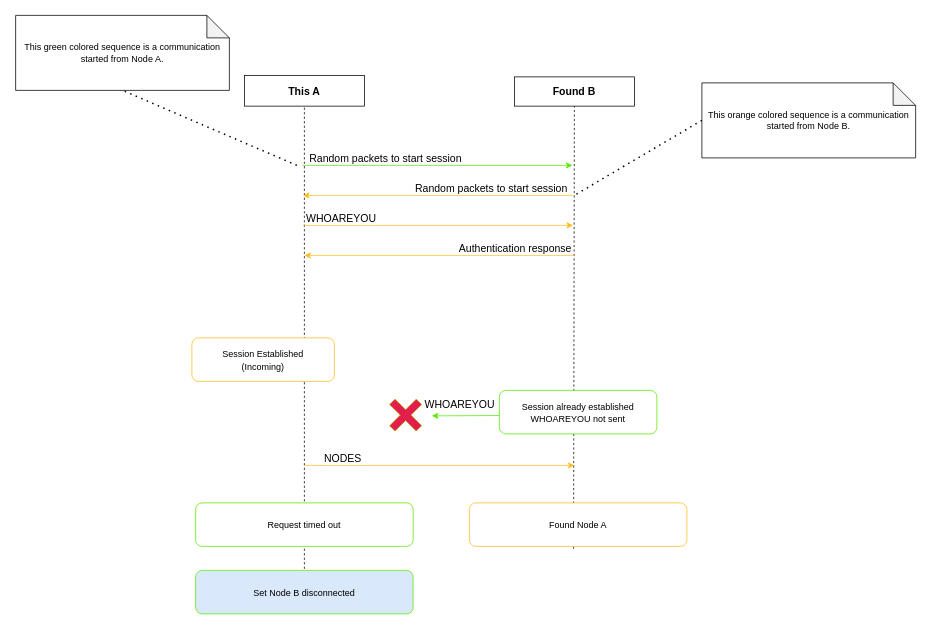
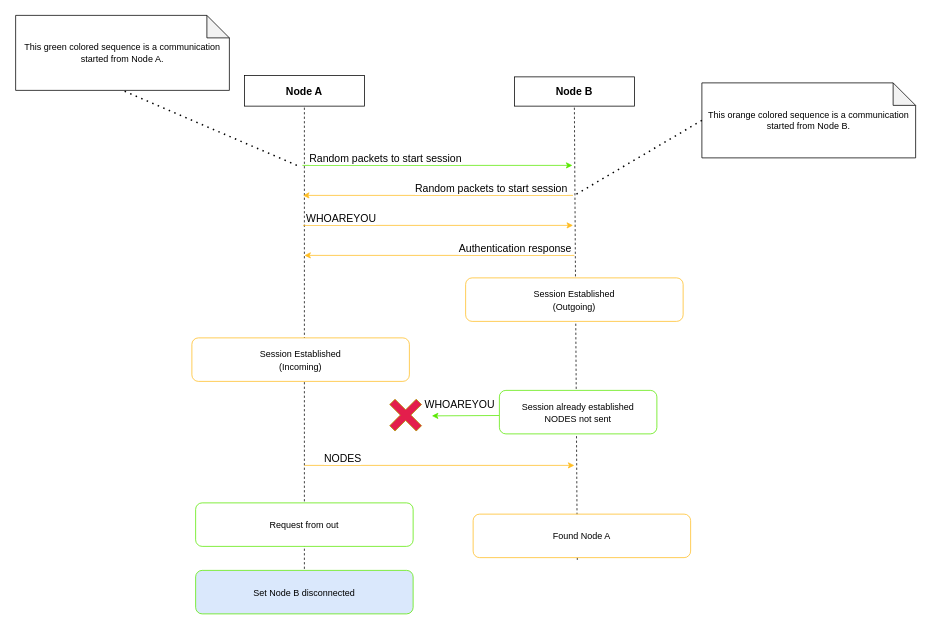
(304, 91) -> (304, 91)
(574, 92) -> (574, 92)
none -> (574, 300)
(263, 360) -> (300, 360)
(578, 412) -> (578, 412)
(304, 525) -> (304, 525)
(578, 525) -> (582, 536)
